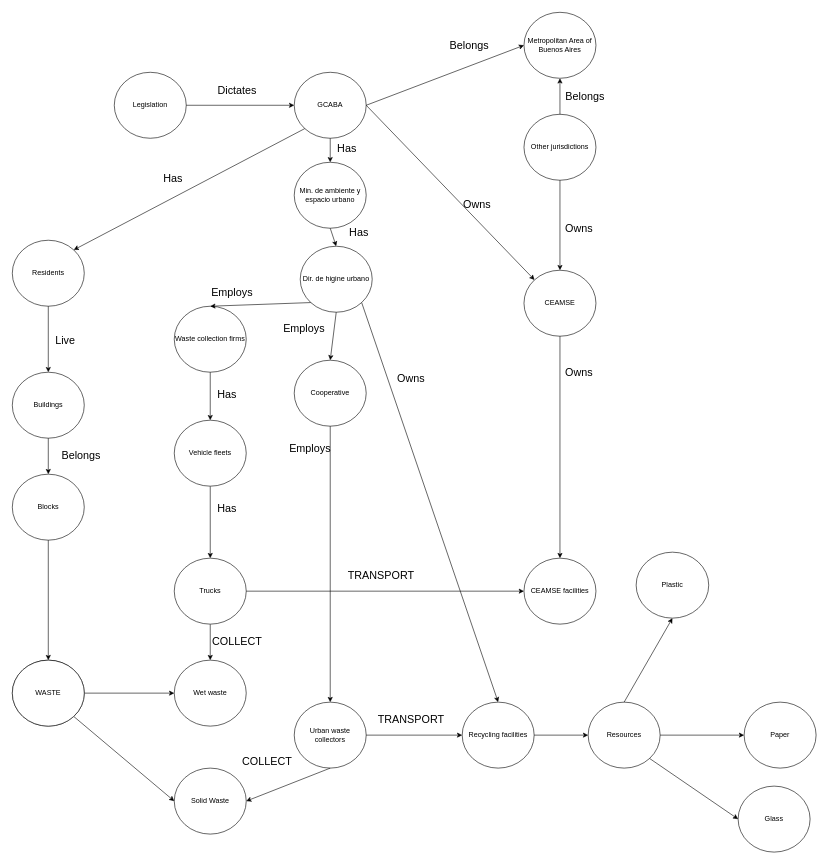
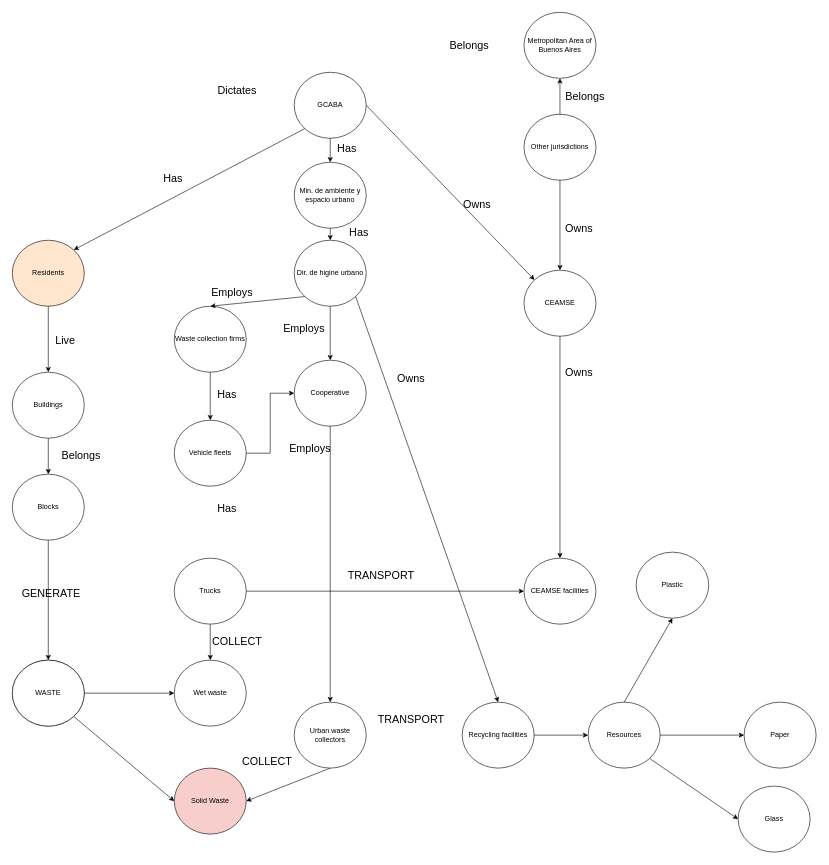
(445, 75) -> none
(150, 105) -> none
(288, 105) -> none
(48, 273) -> (48, 273)
(336, 279) -> (330, 273)
(210, 552) -> (270, 393)
none -> (51, 594)
(456, 735) -> none
(210, 801) -> (210, 801)
